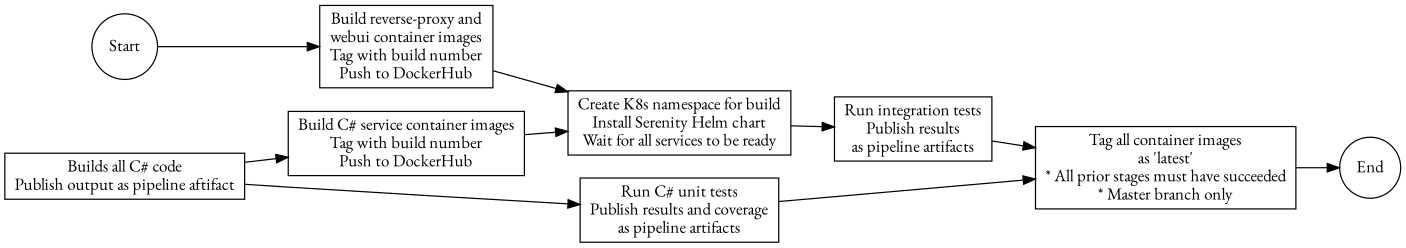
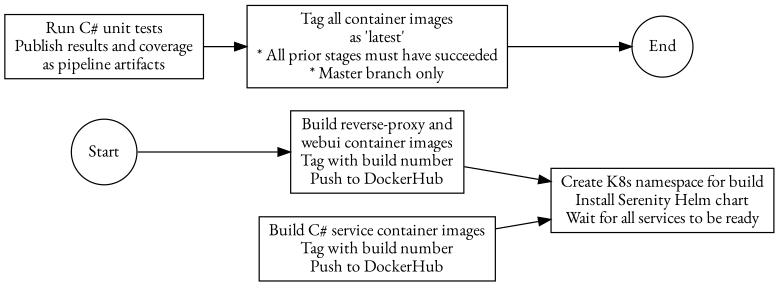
(913, 129) -> none
(125, 176) -> none
